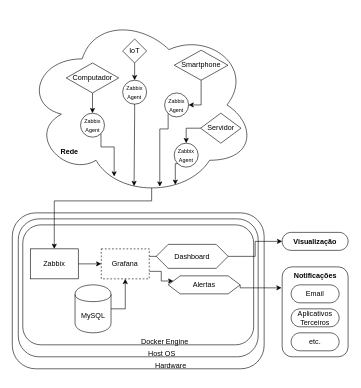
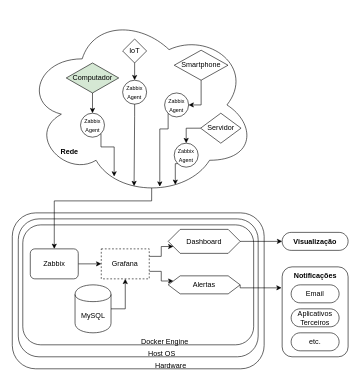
(93, 78) -> (93, 78)
(192, 256) -> (204, 241)
(54, 264) -> (54, 264)
